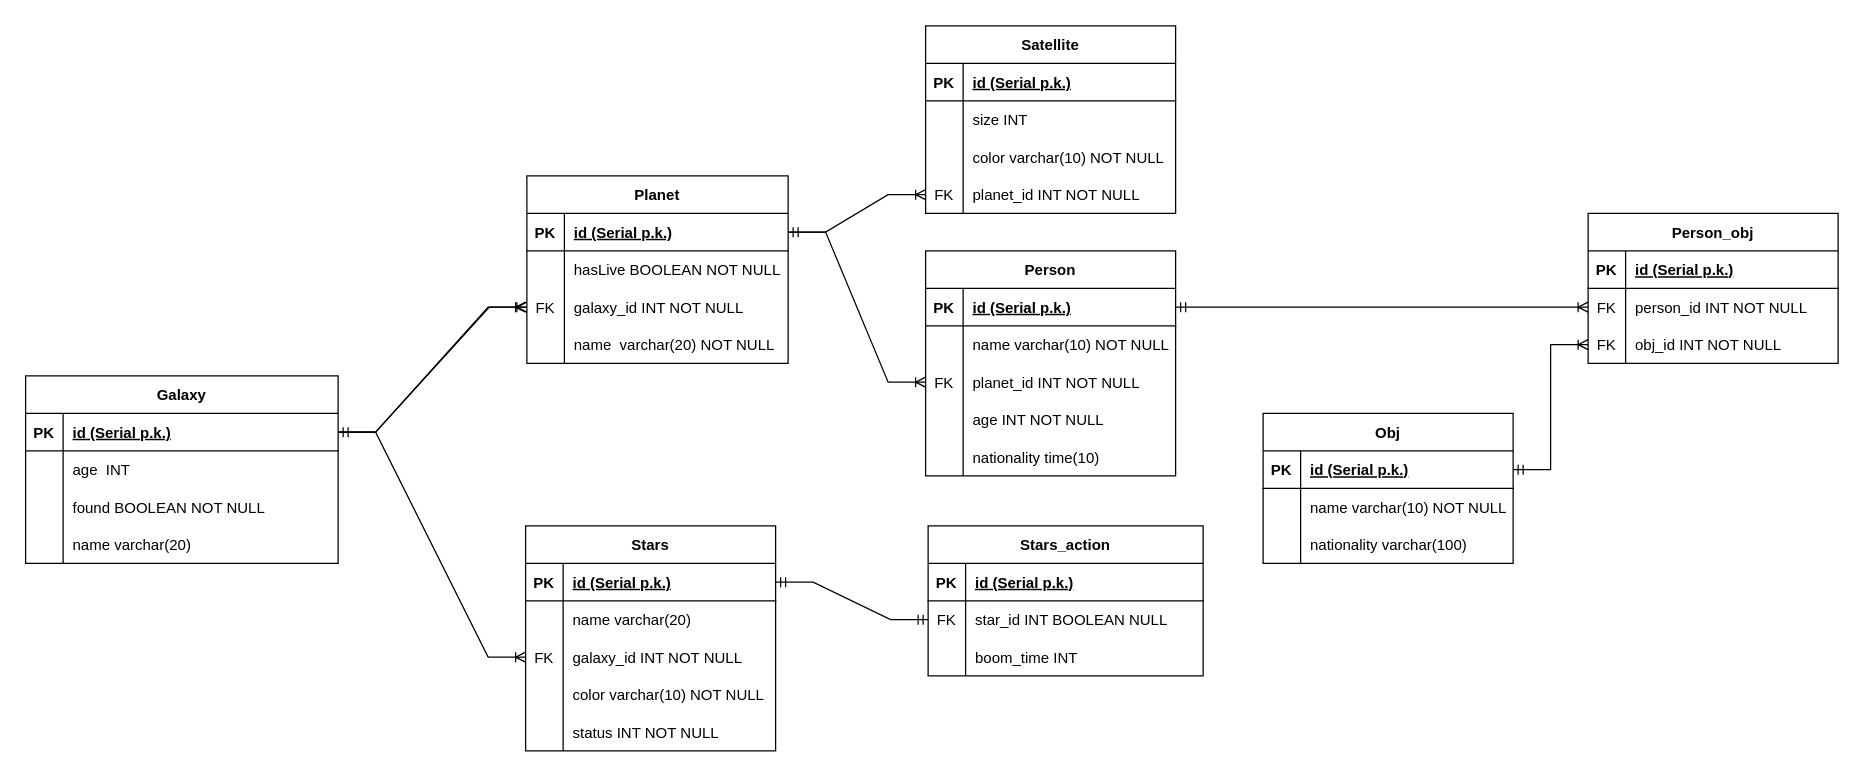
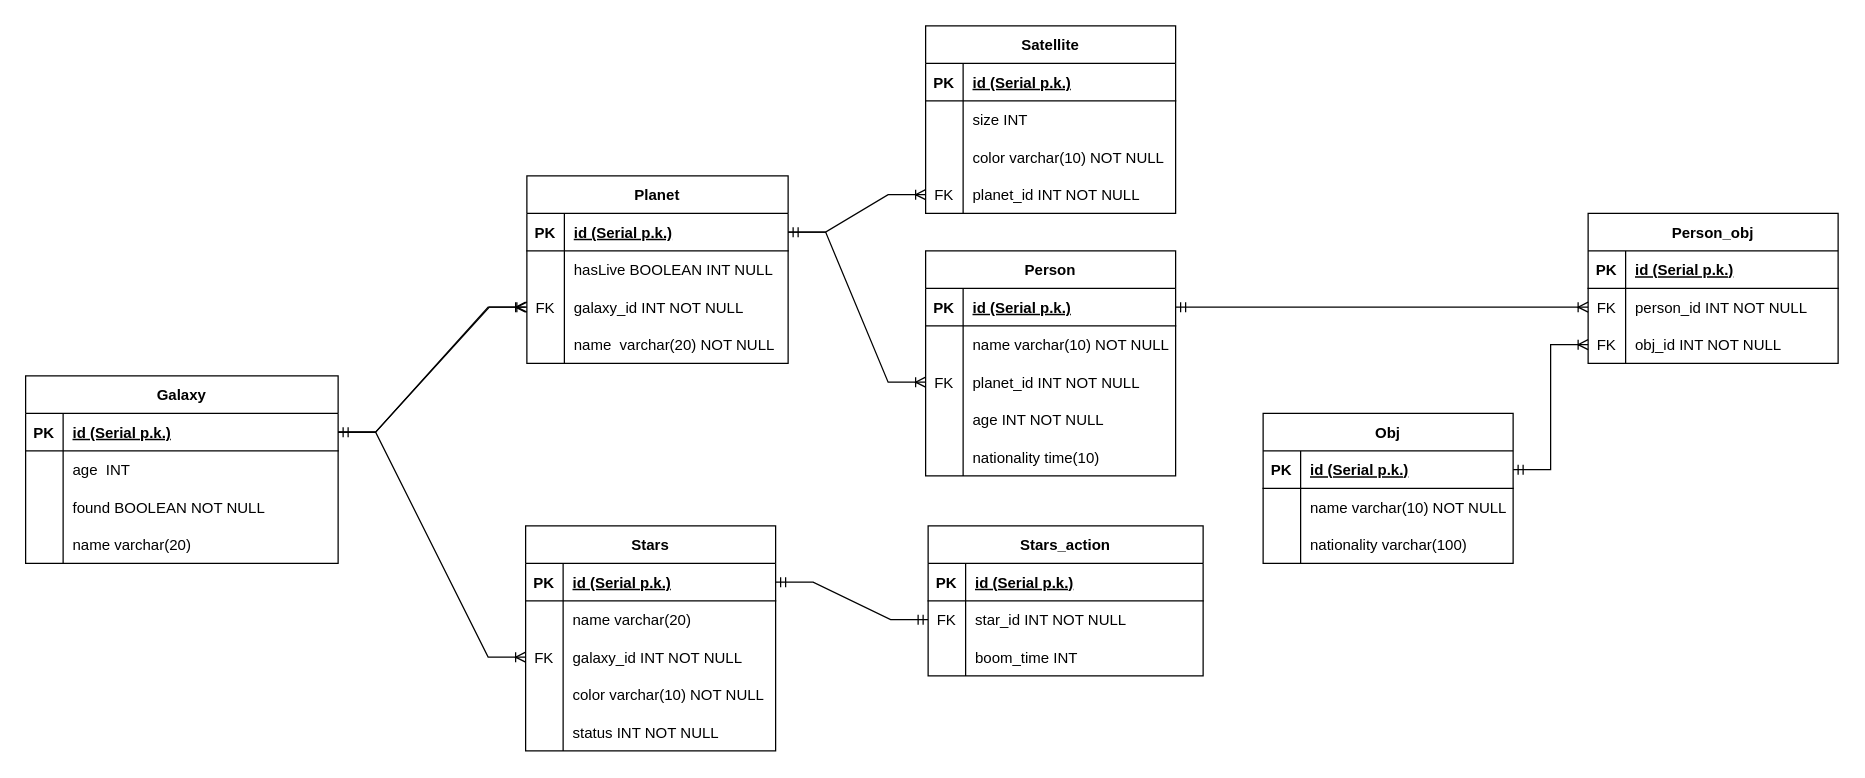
(667, 270) -> (667, 270)
(1068, 620) -> (1051, 620)
